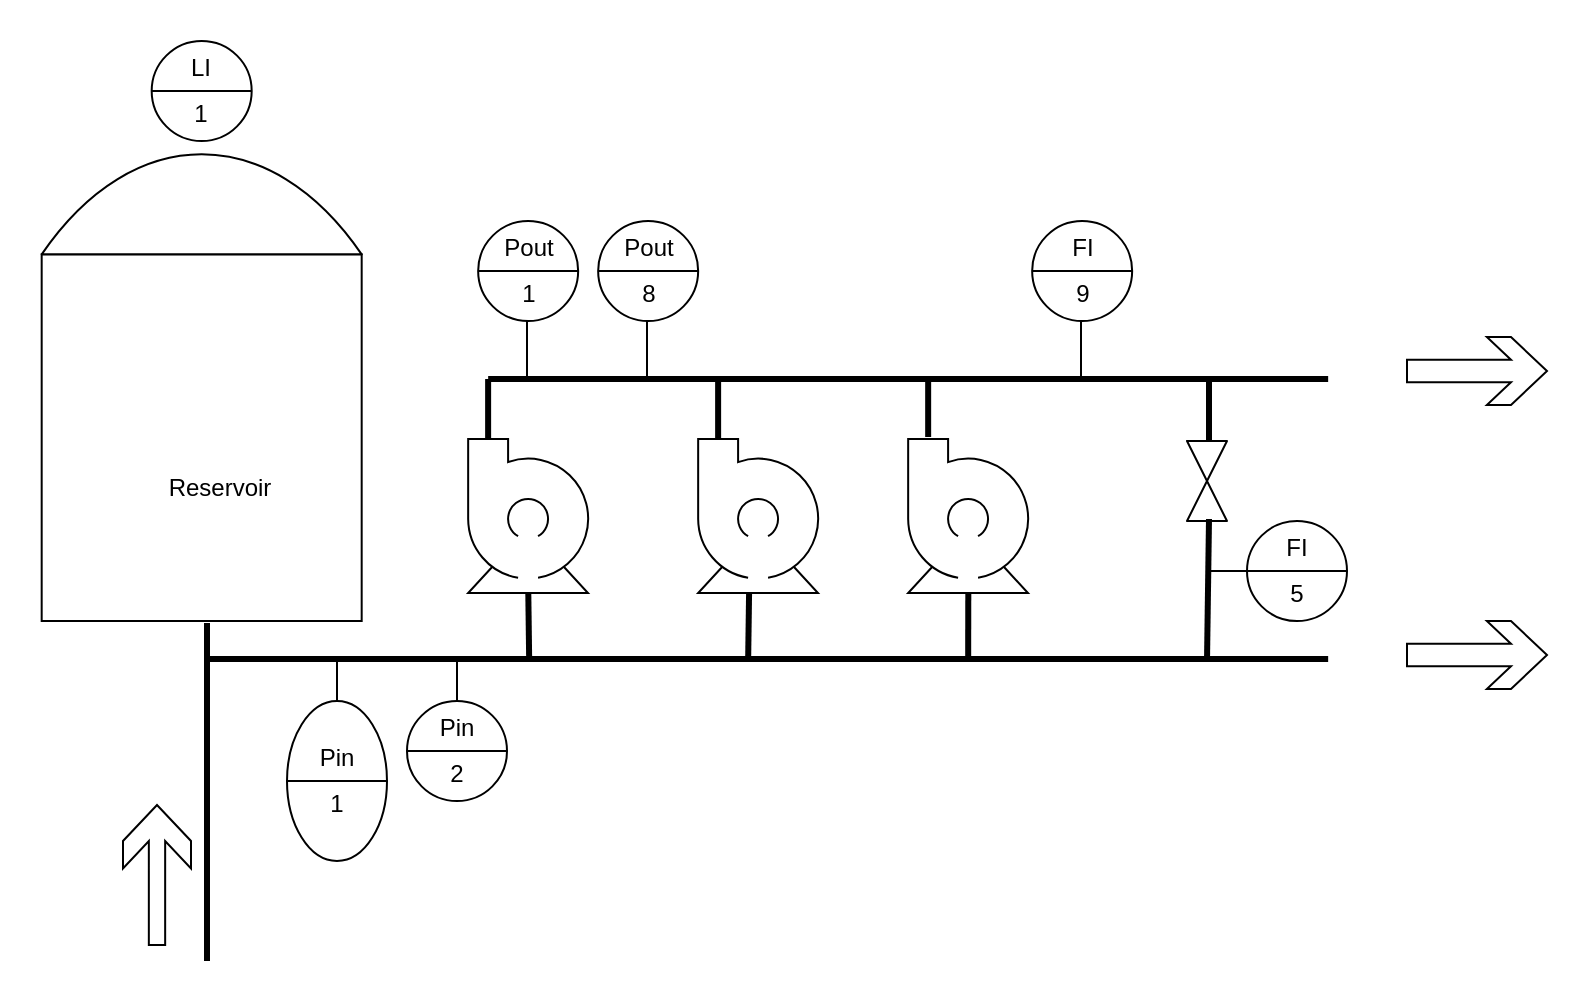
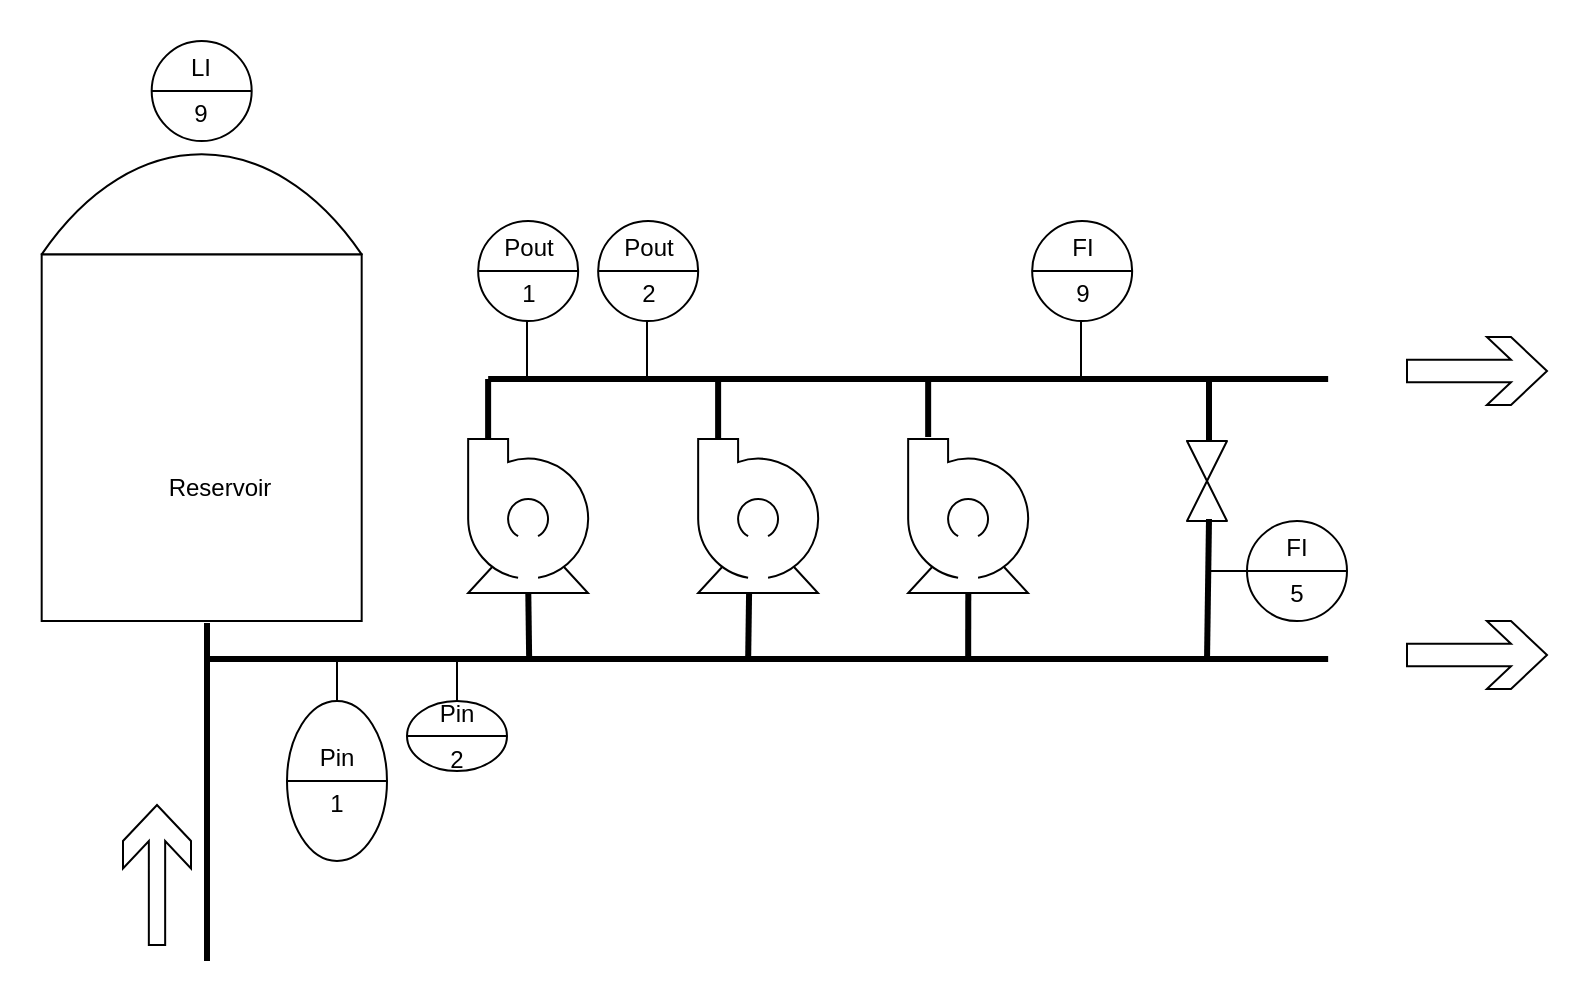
(202, 91) -> (202, 91)
(650, 271) -> (650, 271)
(457, 751) -> (457, 736)
